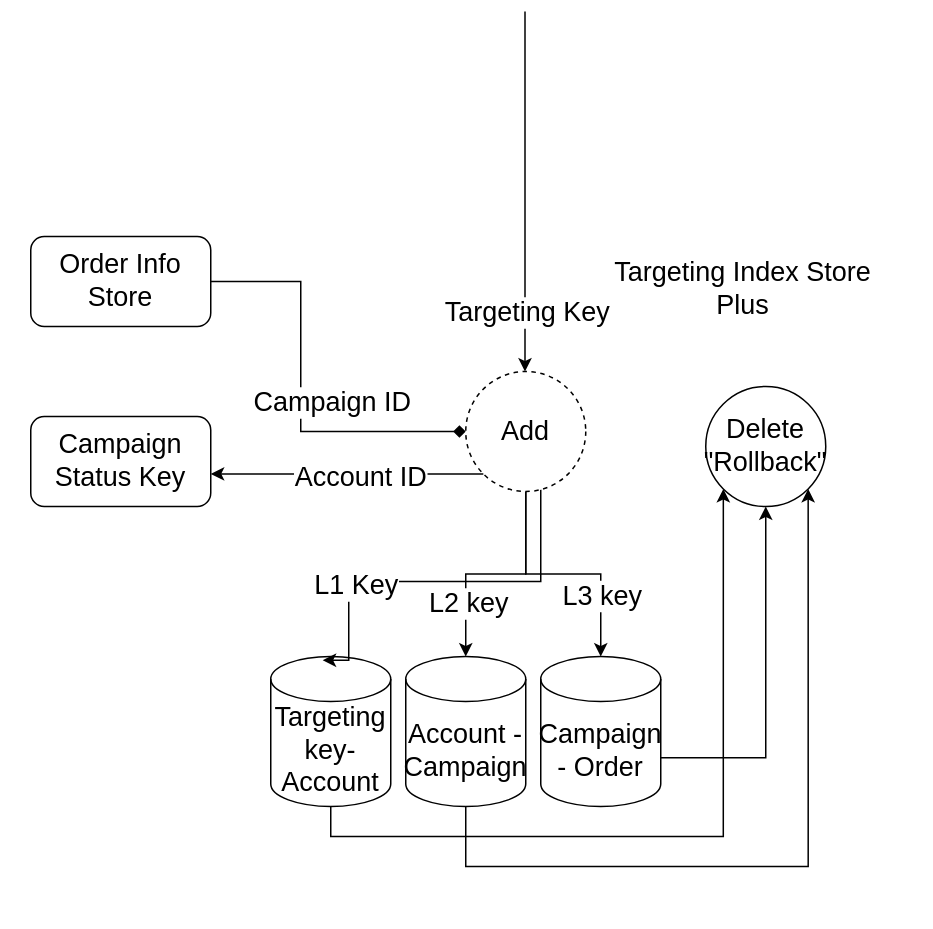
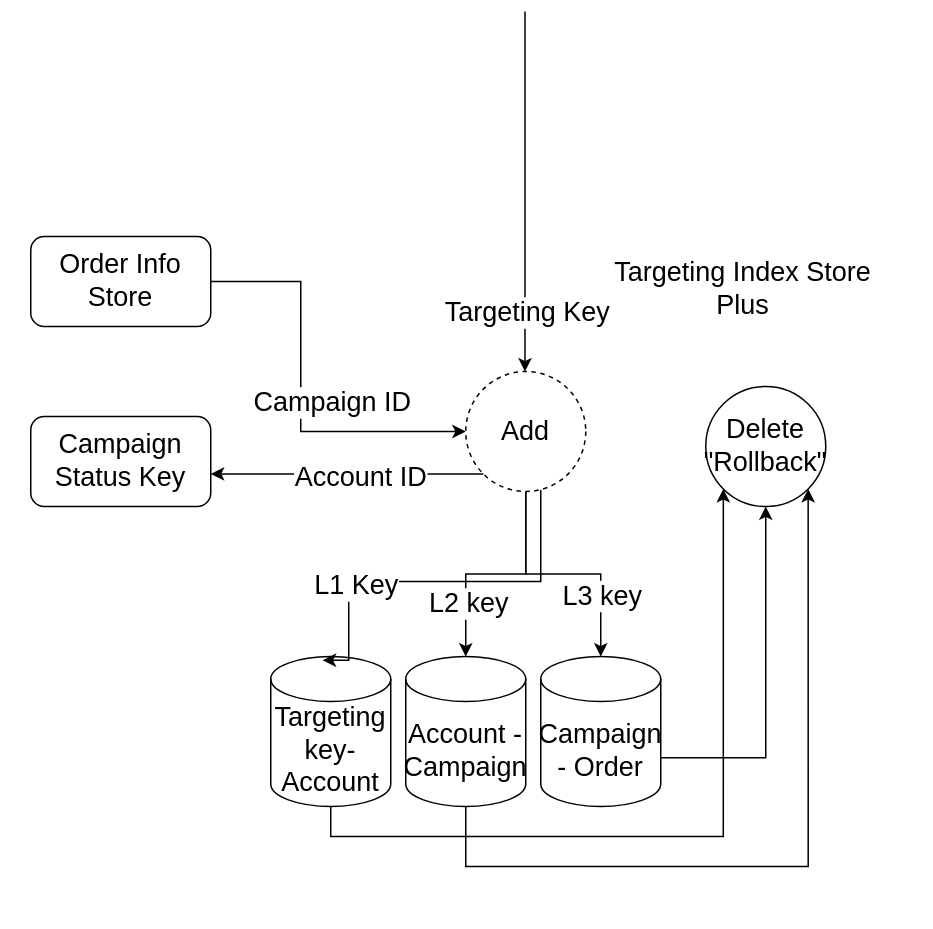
(453, 431) -> (454, 431)
